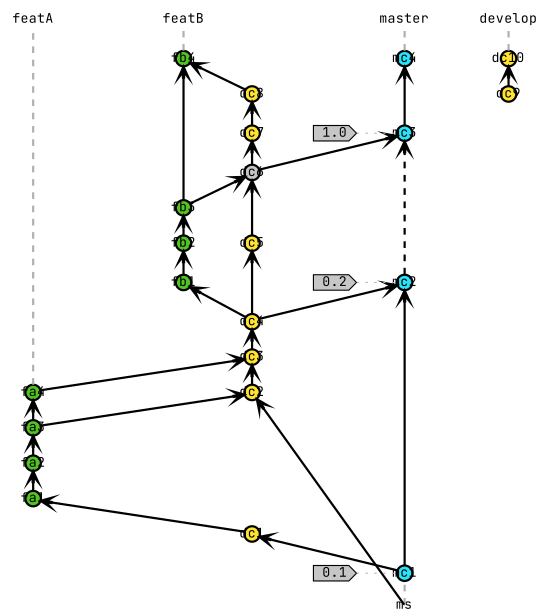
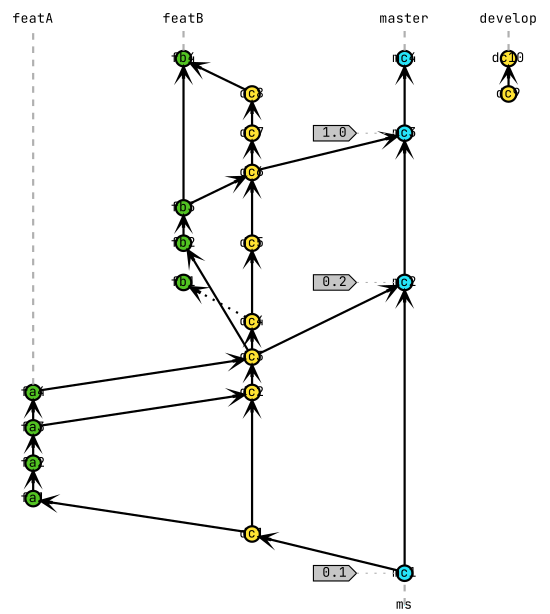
(252, 172) -> (252, 172)
(405, 213) -> (405, 213)
(184, 269) -> (228, 316)
(323, 303) -> (323, 322)
(223, 305) -> (232, 310)
(334, 506) -> (252, 469)
